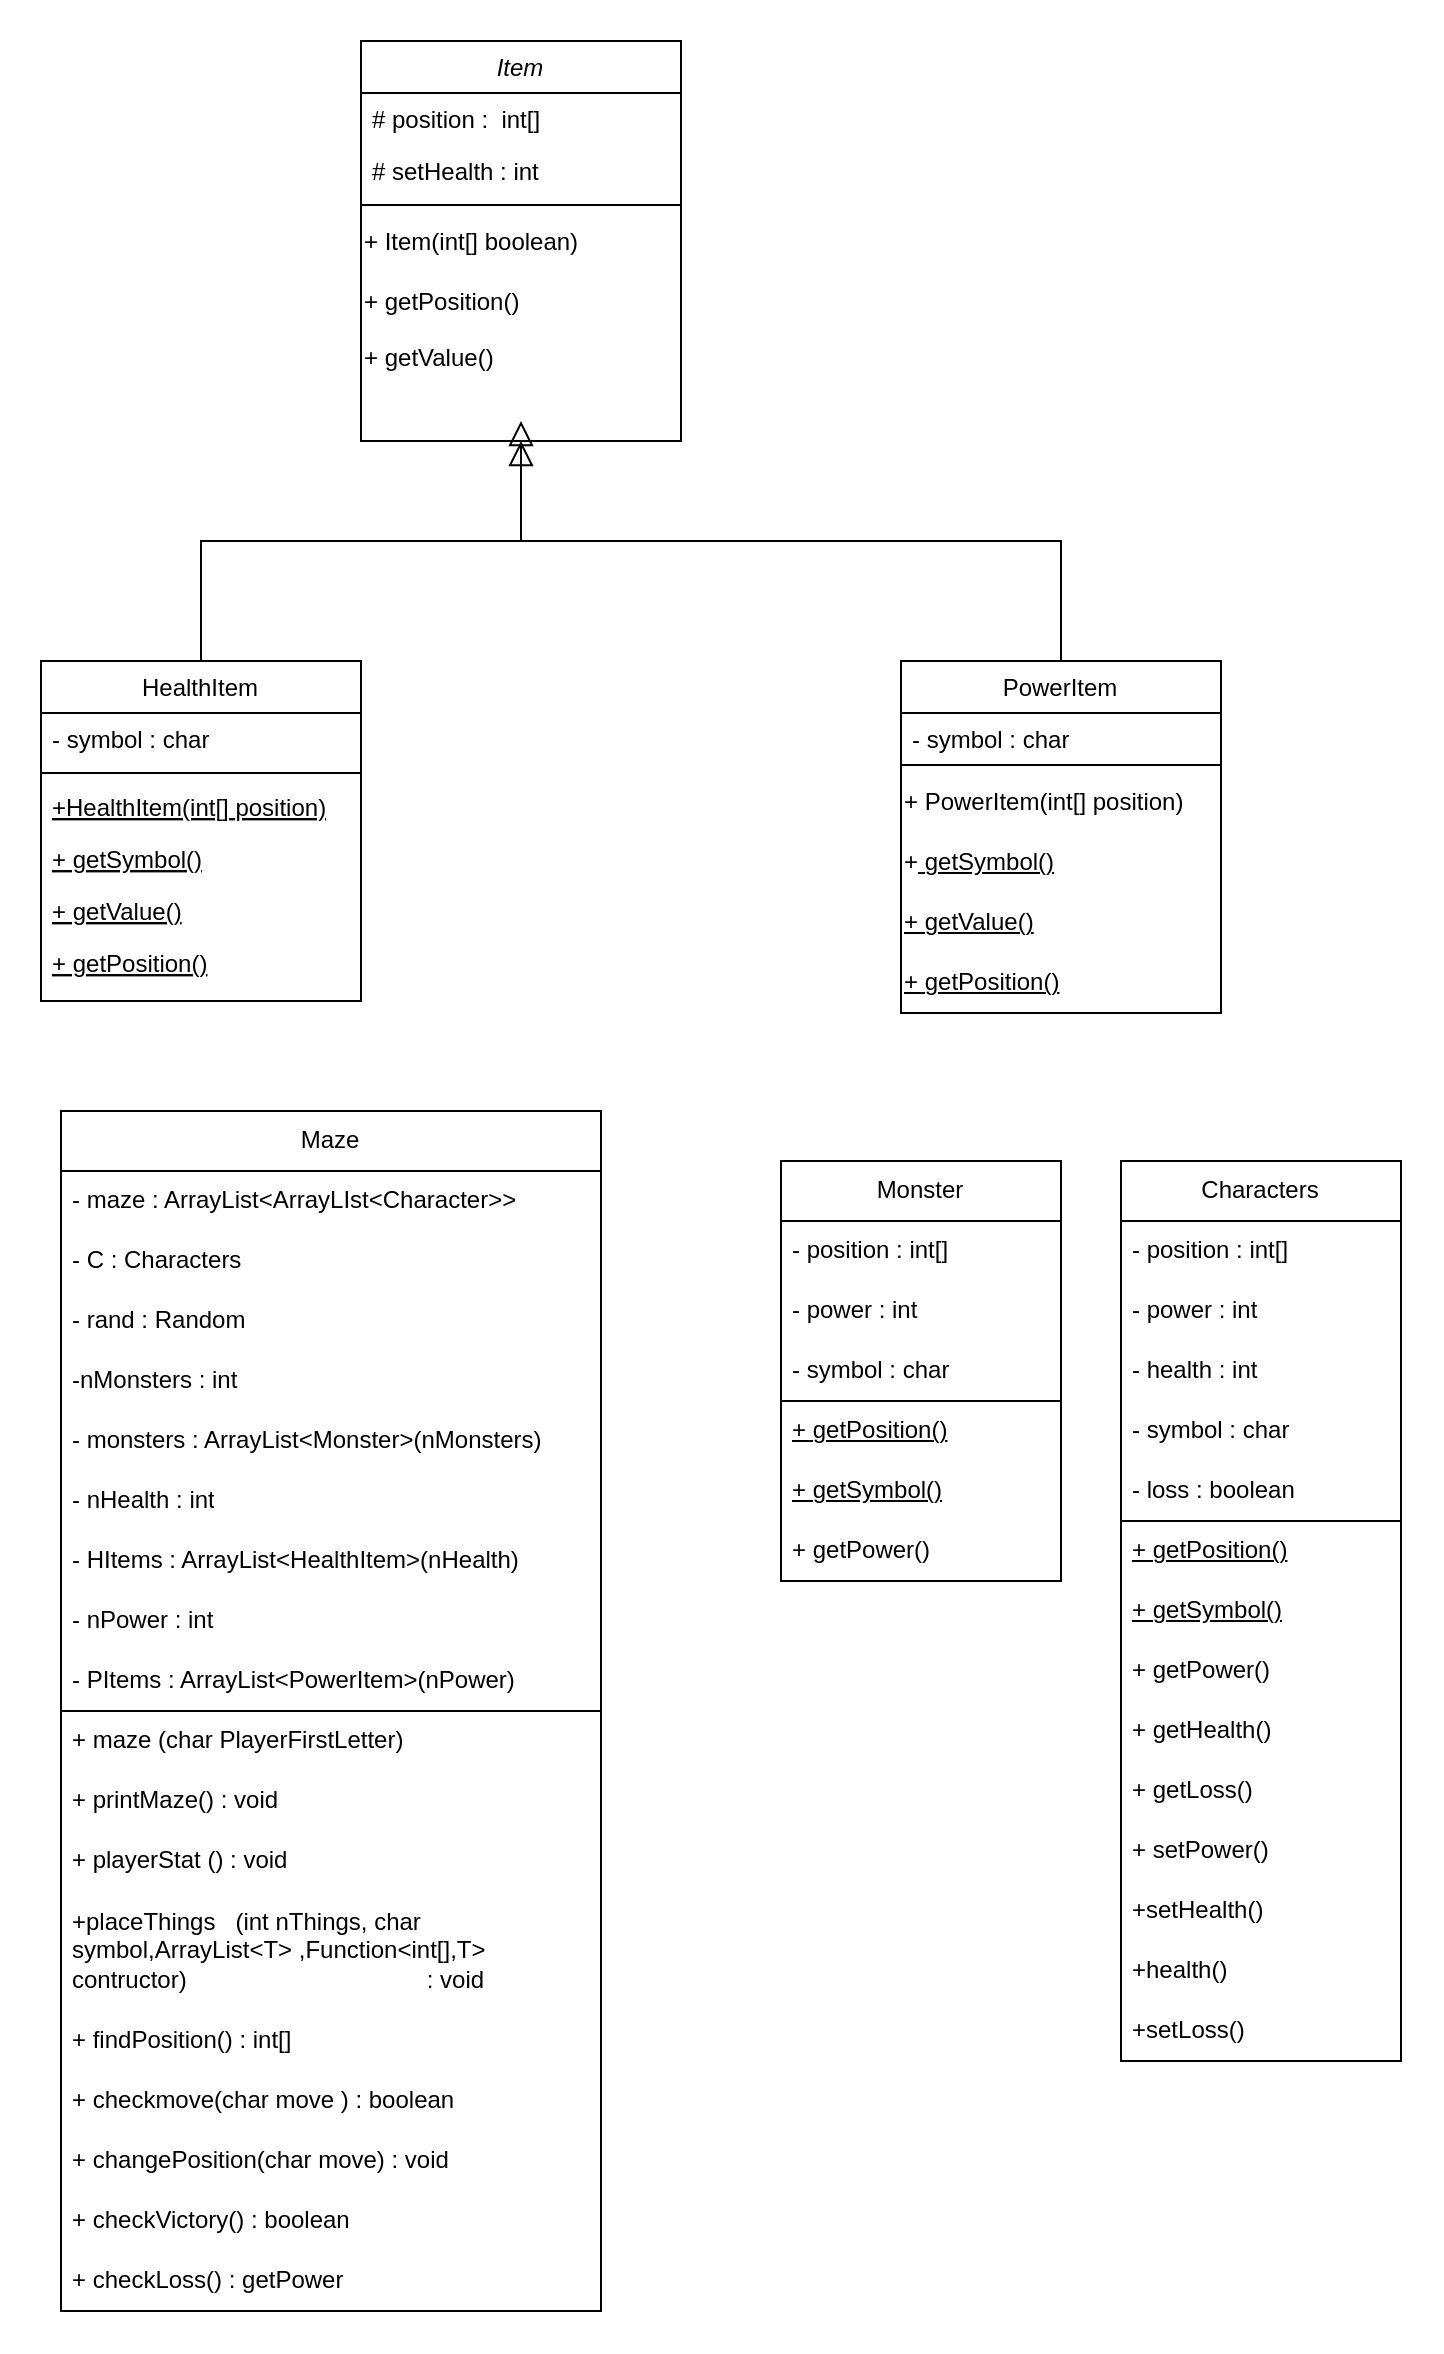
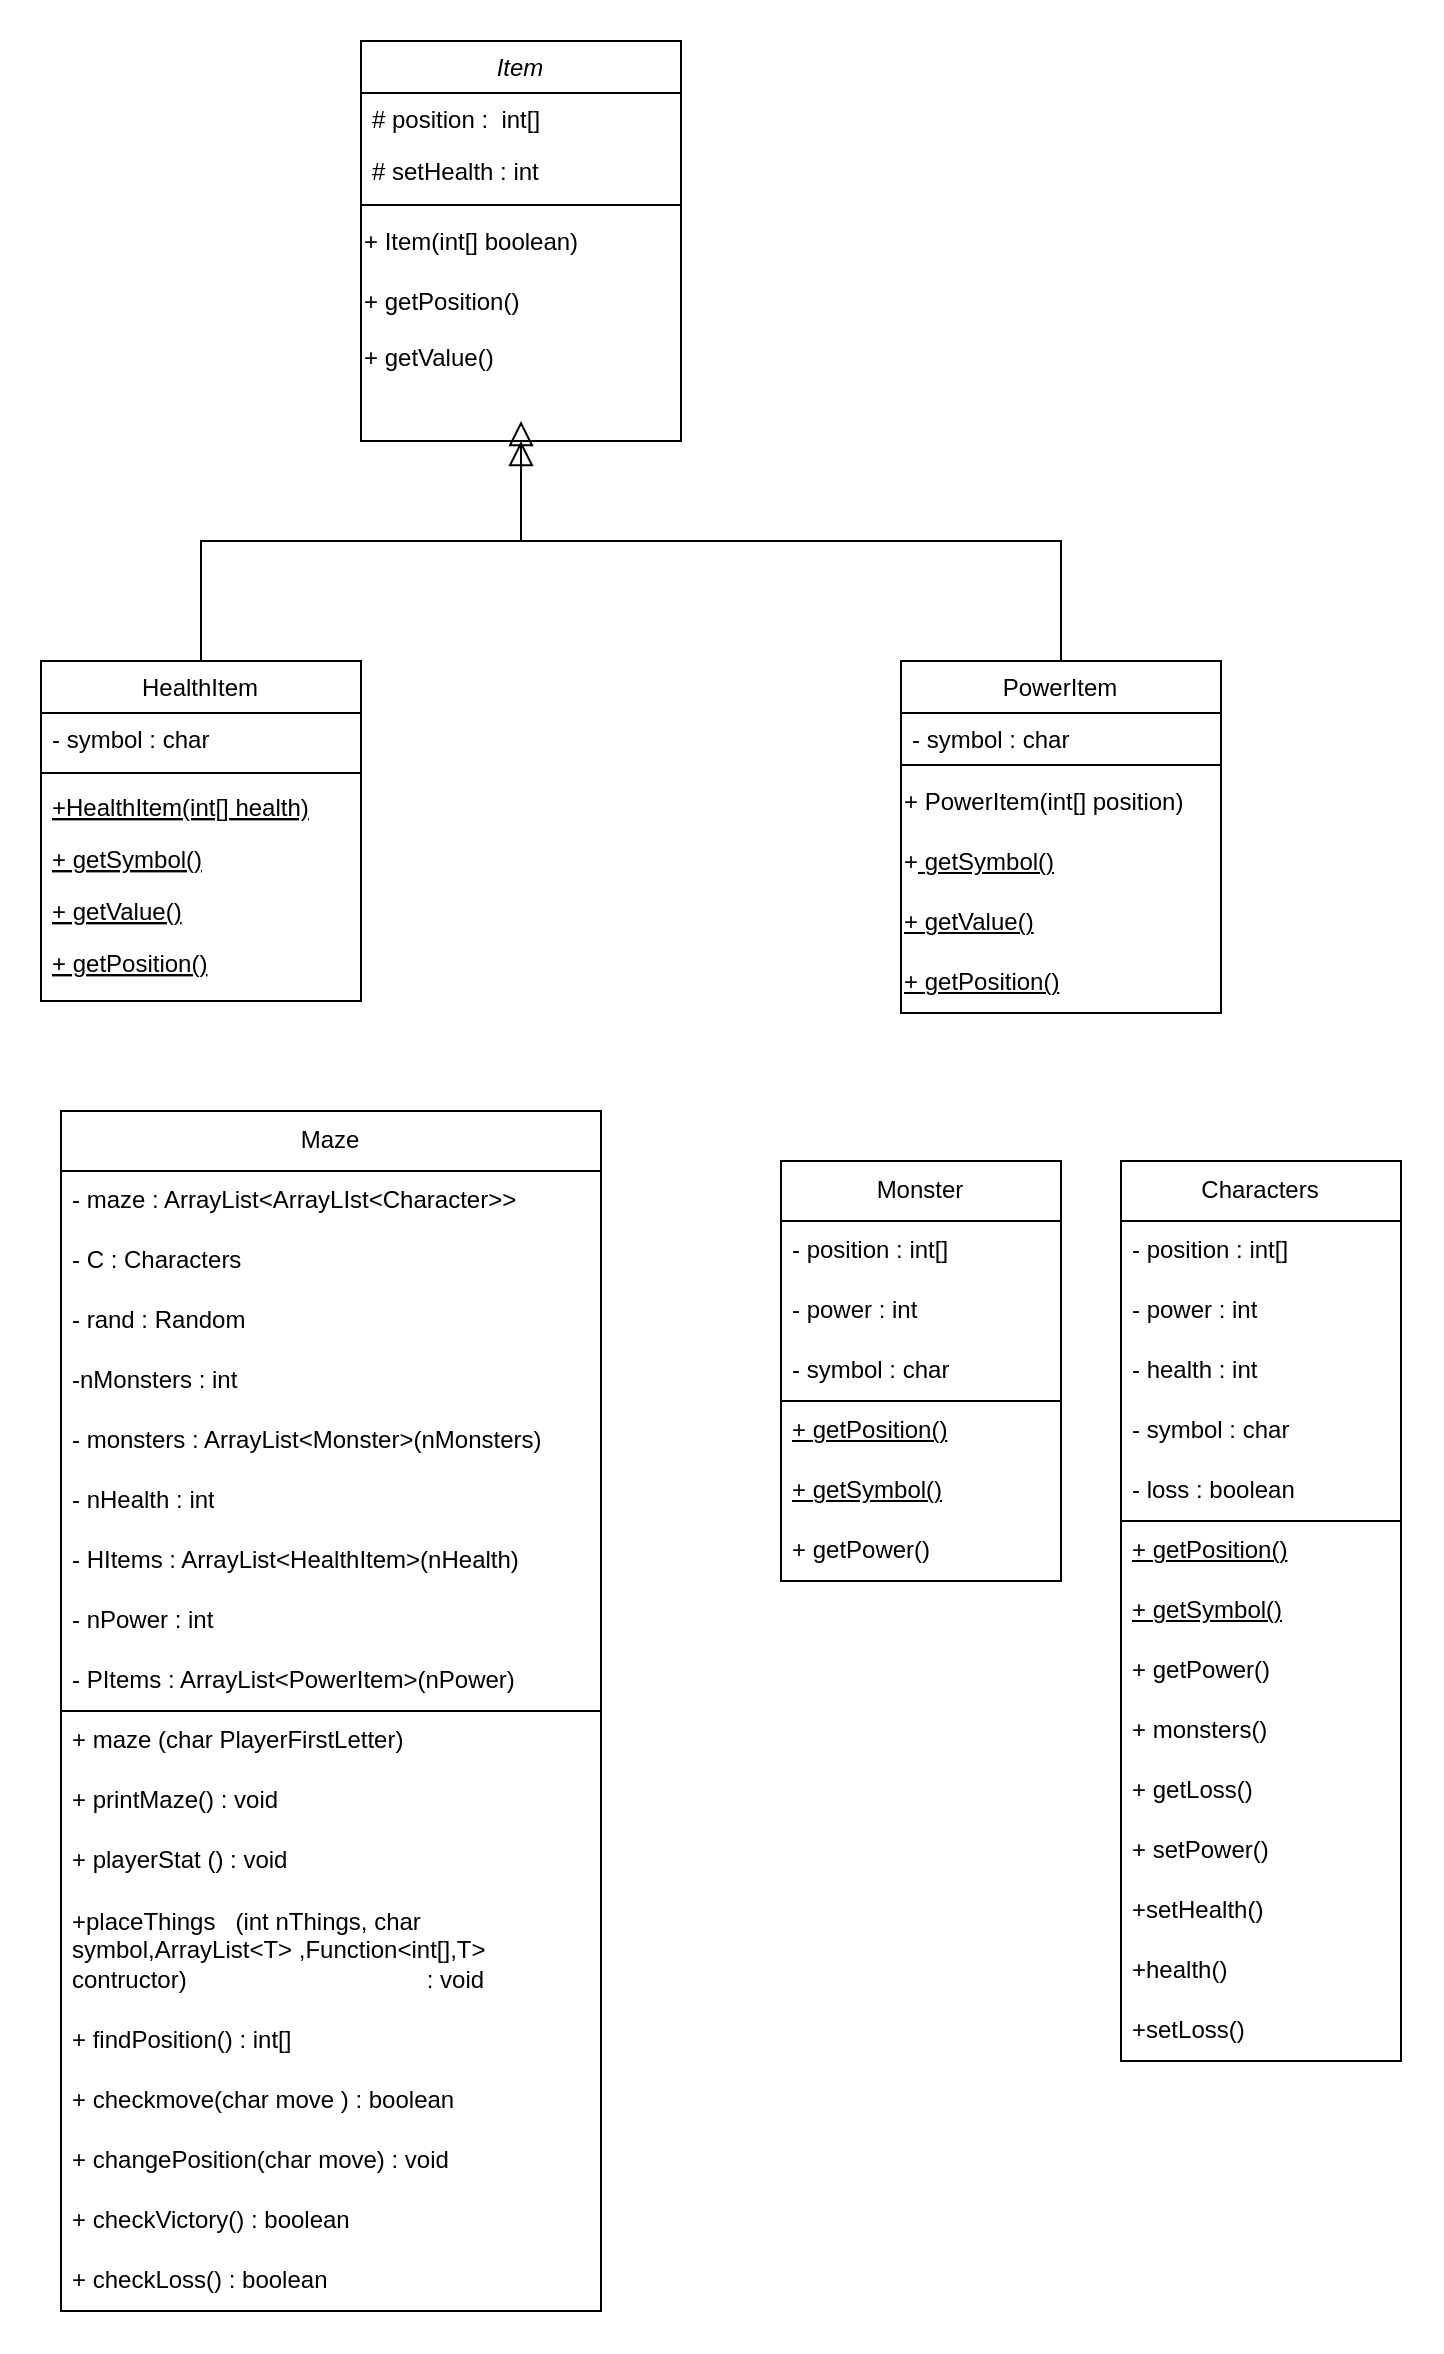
(218, 808) -> (208, 808)
(1214, 1731) -> (1211, 1731)
(222, 2281) -> (212, 2281)
